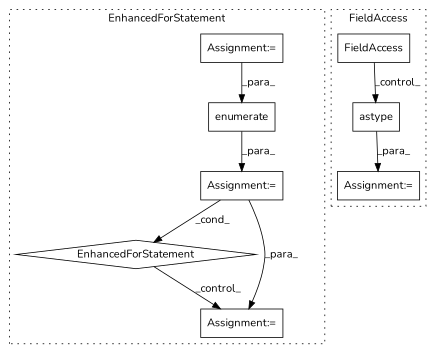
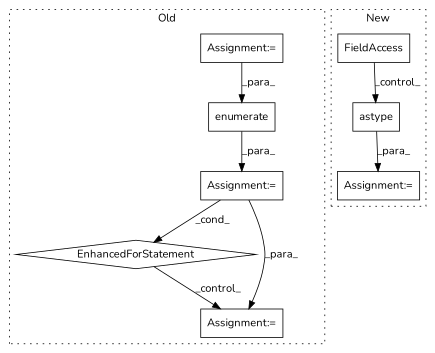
(167, 19) -> (167, 19)
(379, 19) -> (379, 19)
